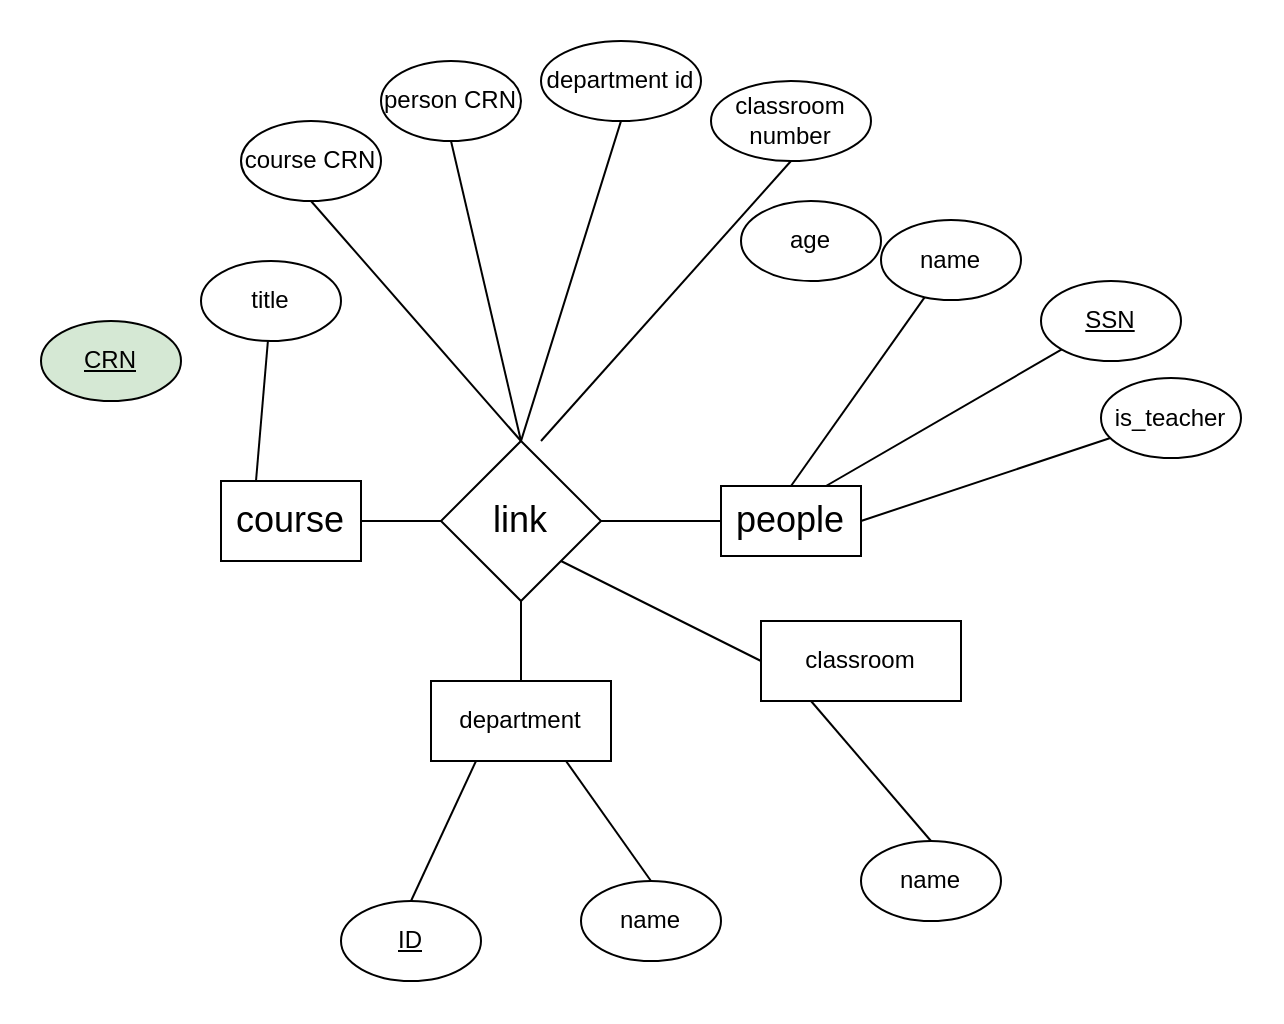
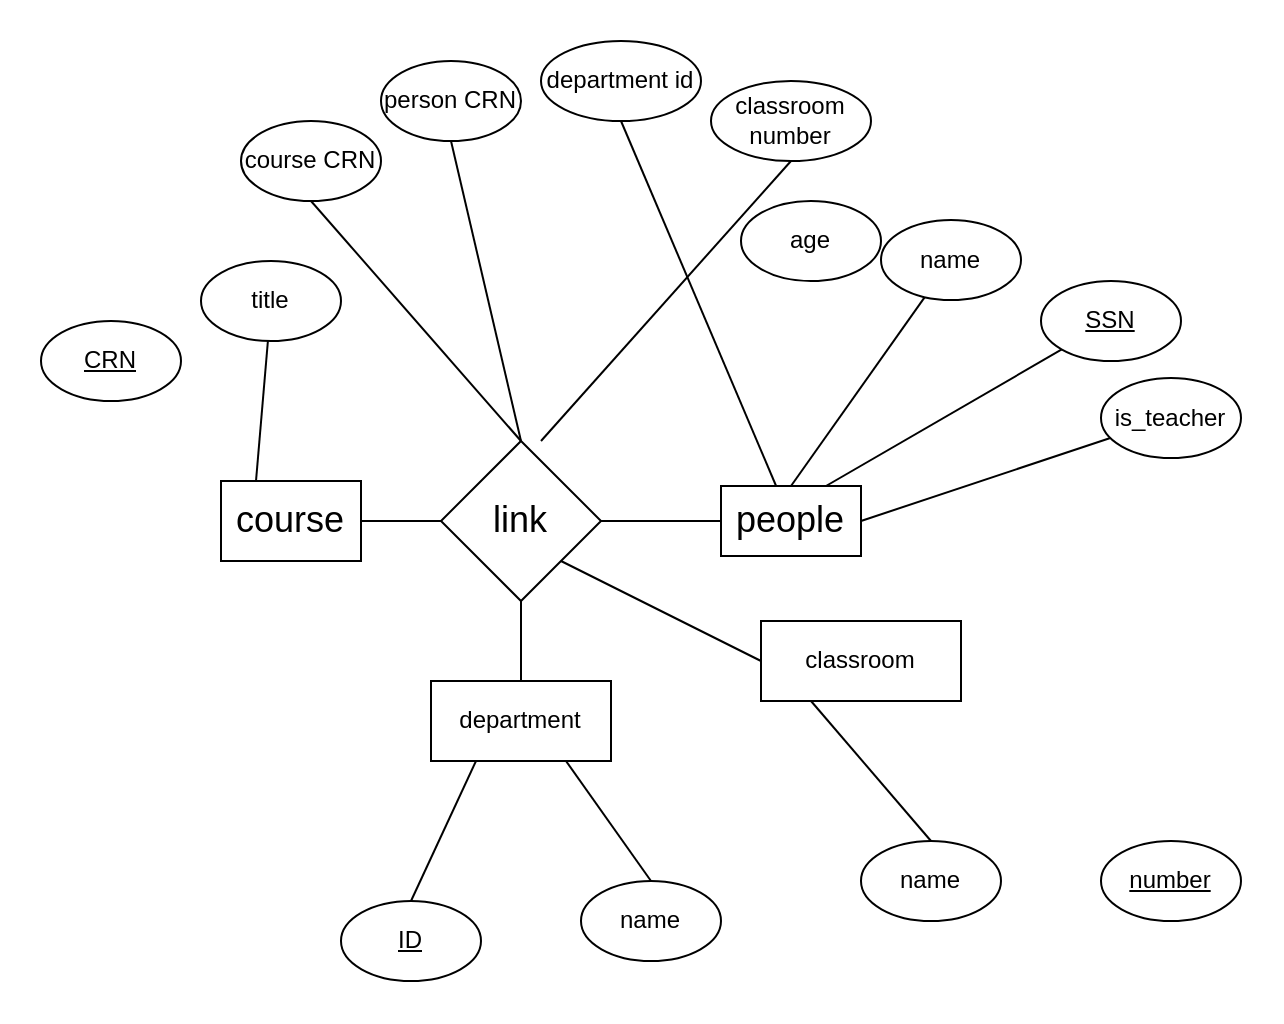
(572, 278) -> (699, 304)
(111, 361) -> (111, 361)
none -> (1171, 881)
